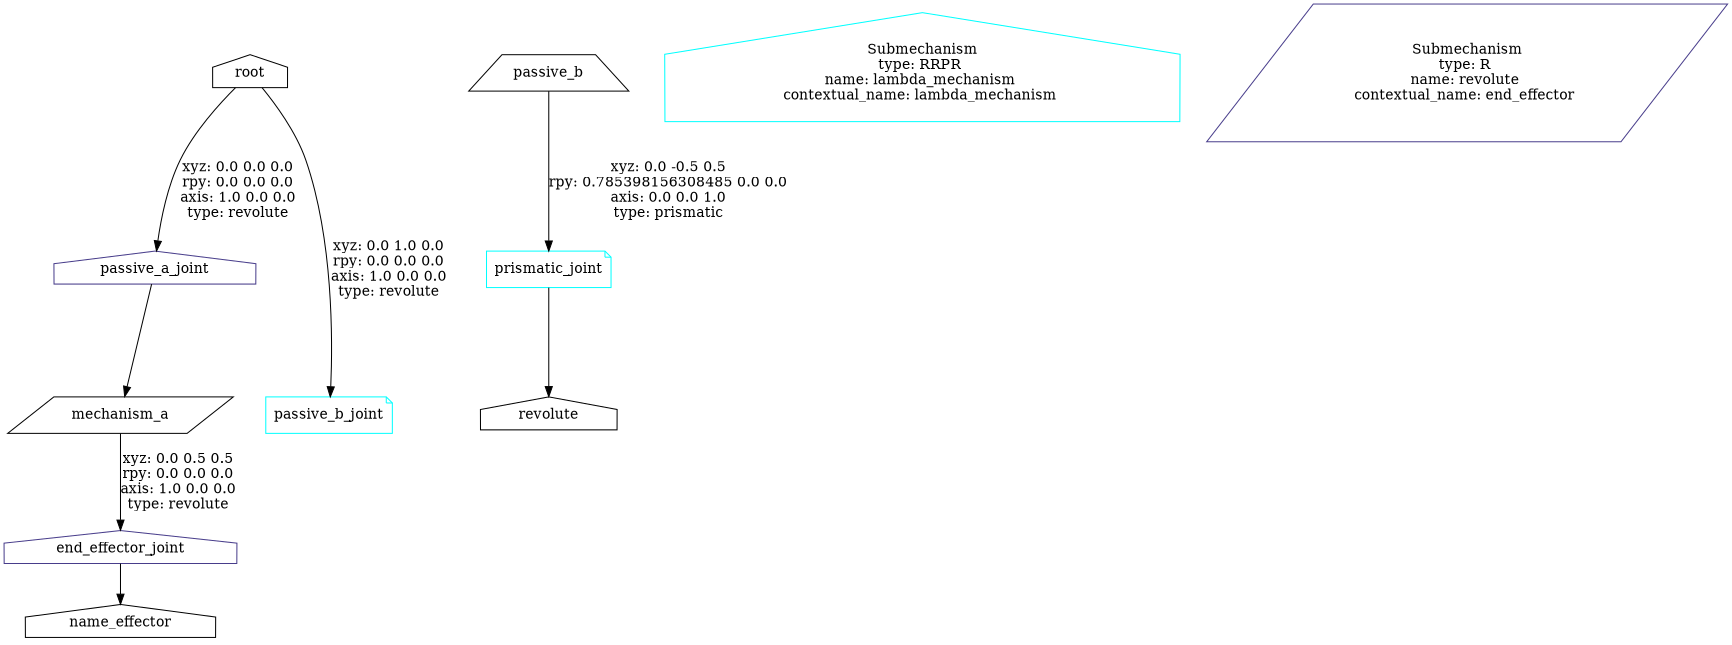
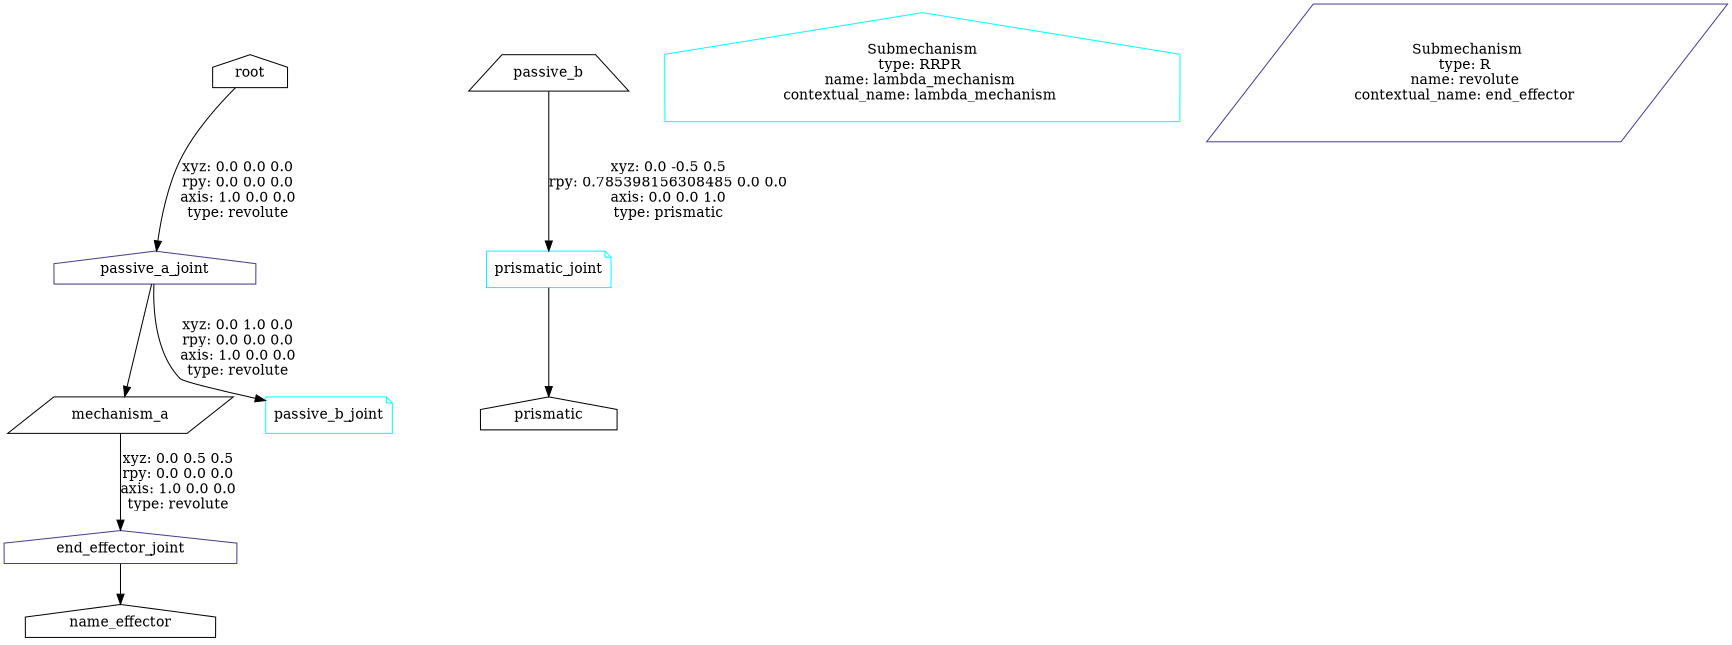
(323, 230) -> (173, 370)
(549, 415) -> (549, 415)
